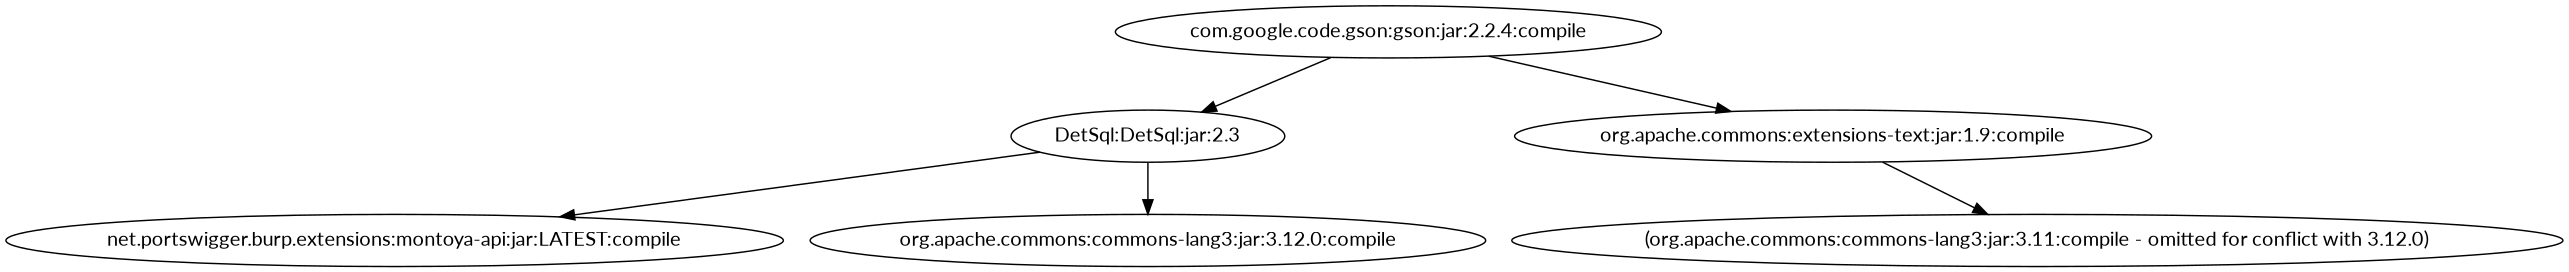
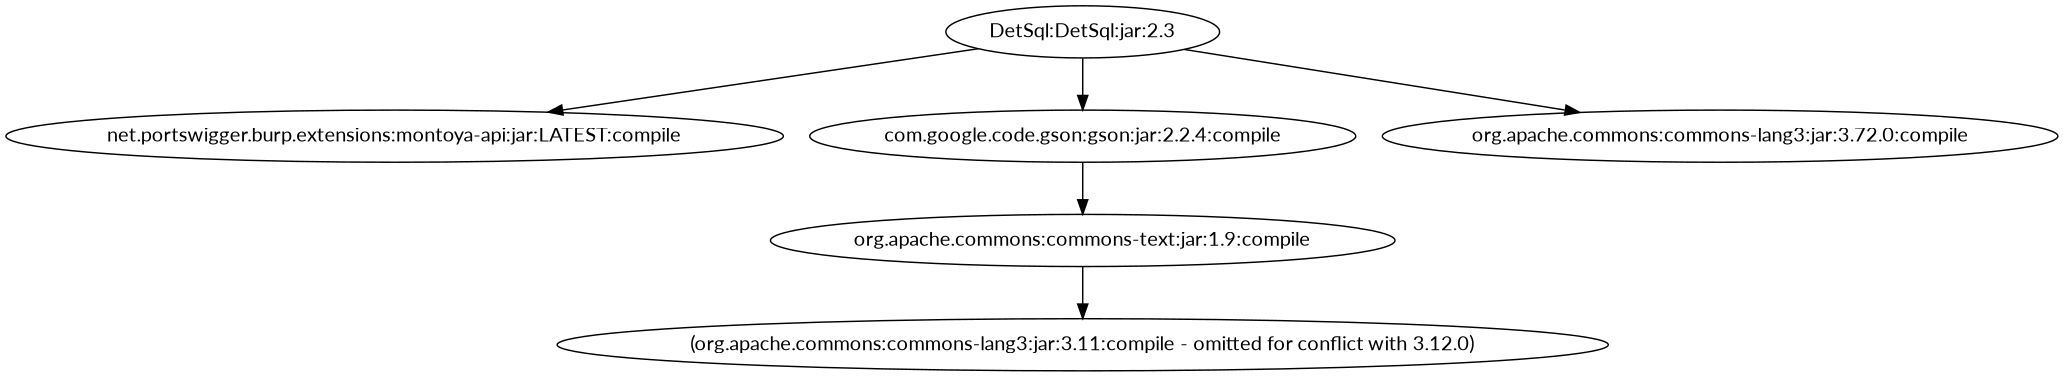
(1273, 82) -> (1083, 77)
(1833, 136) -> (1083, 240)
(1148, 240) -> (1720, 136)
